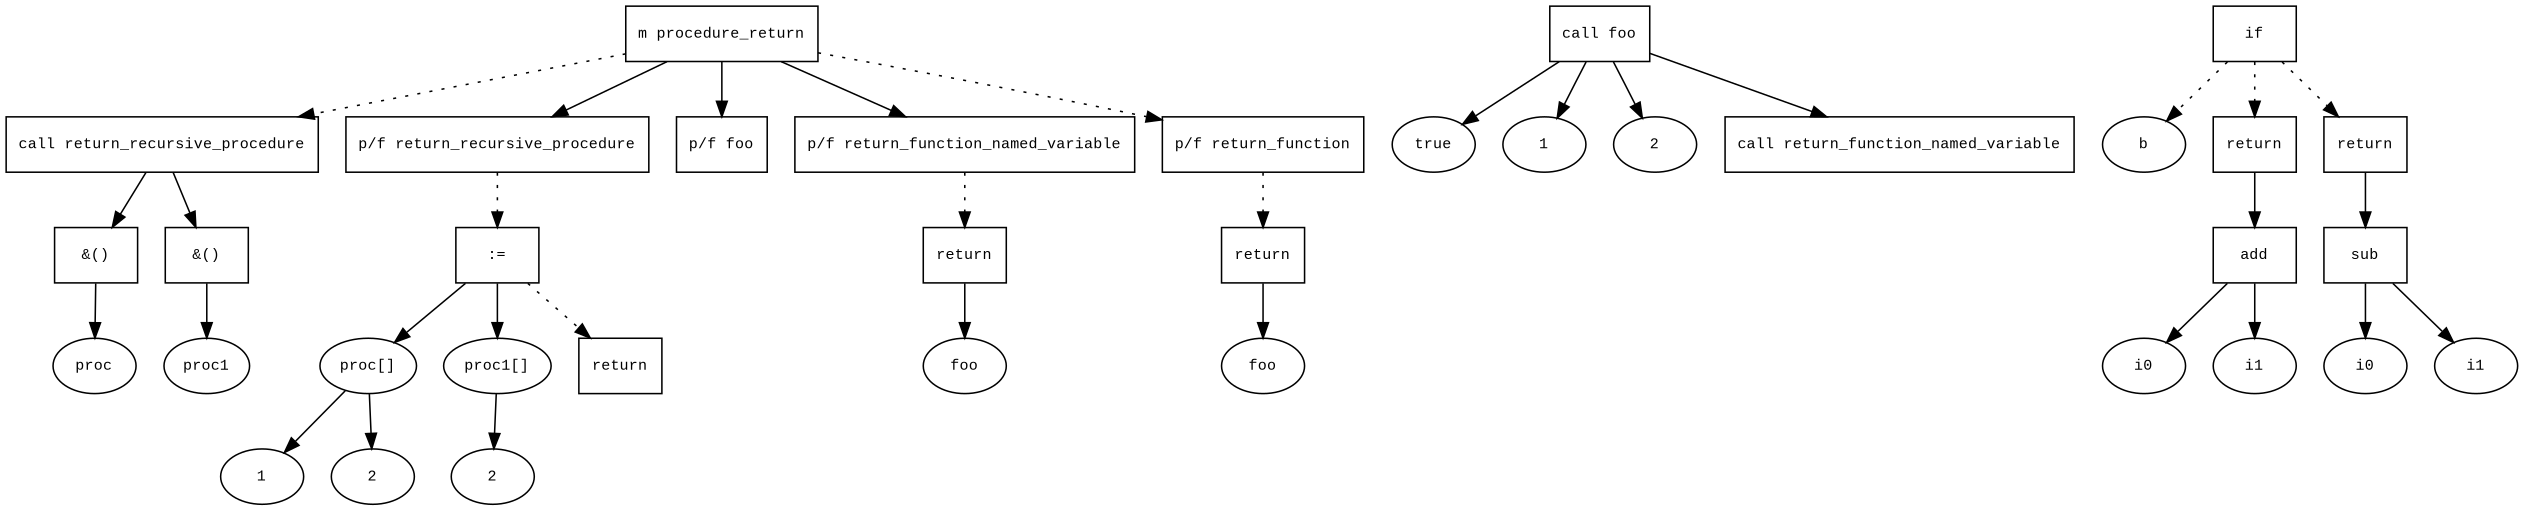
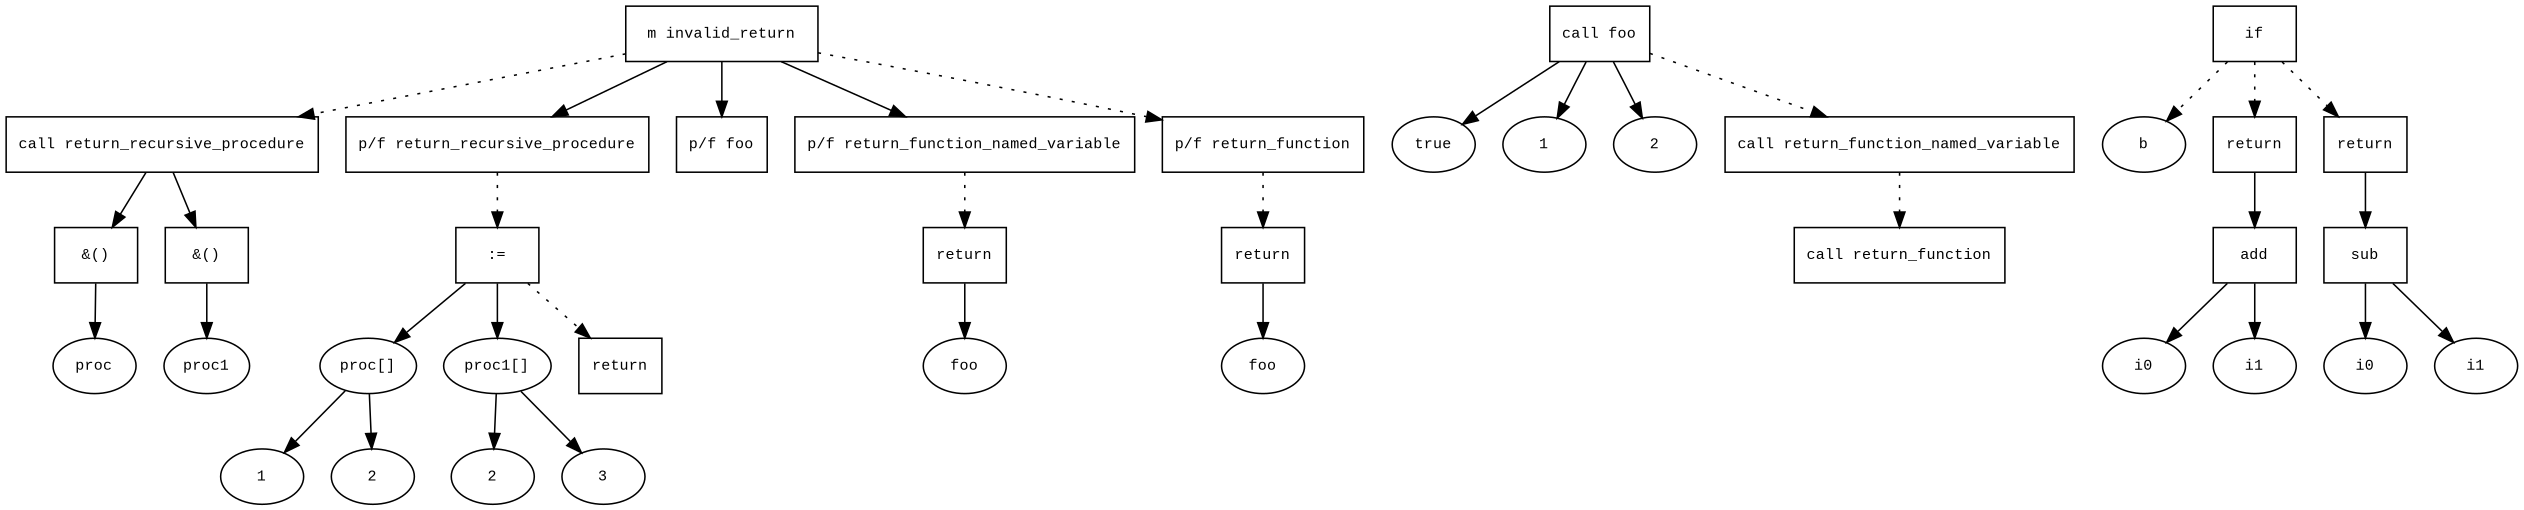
(722, 34) -> (722, 34)
(1731, 82) -> (1731, 82)
none -> (1900, 255)
none -> (603, 477)
